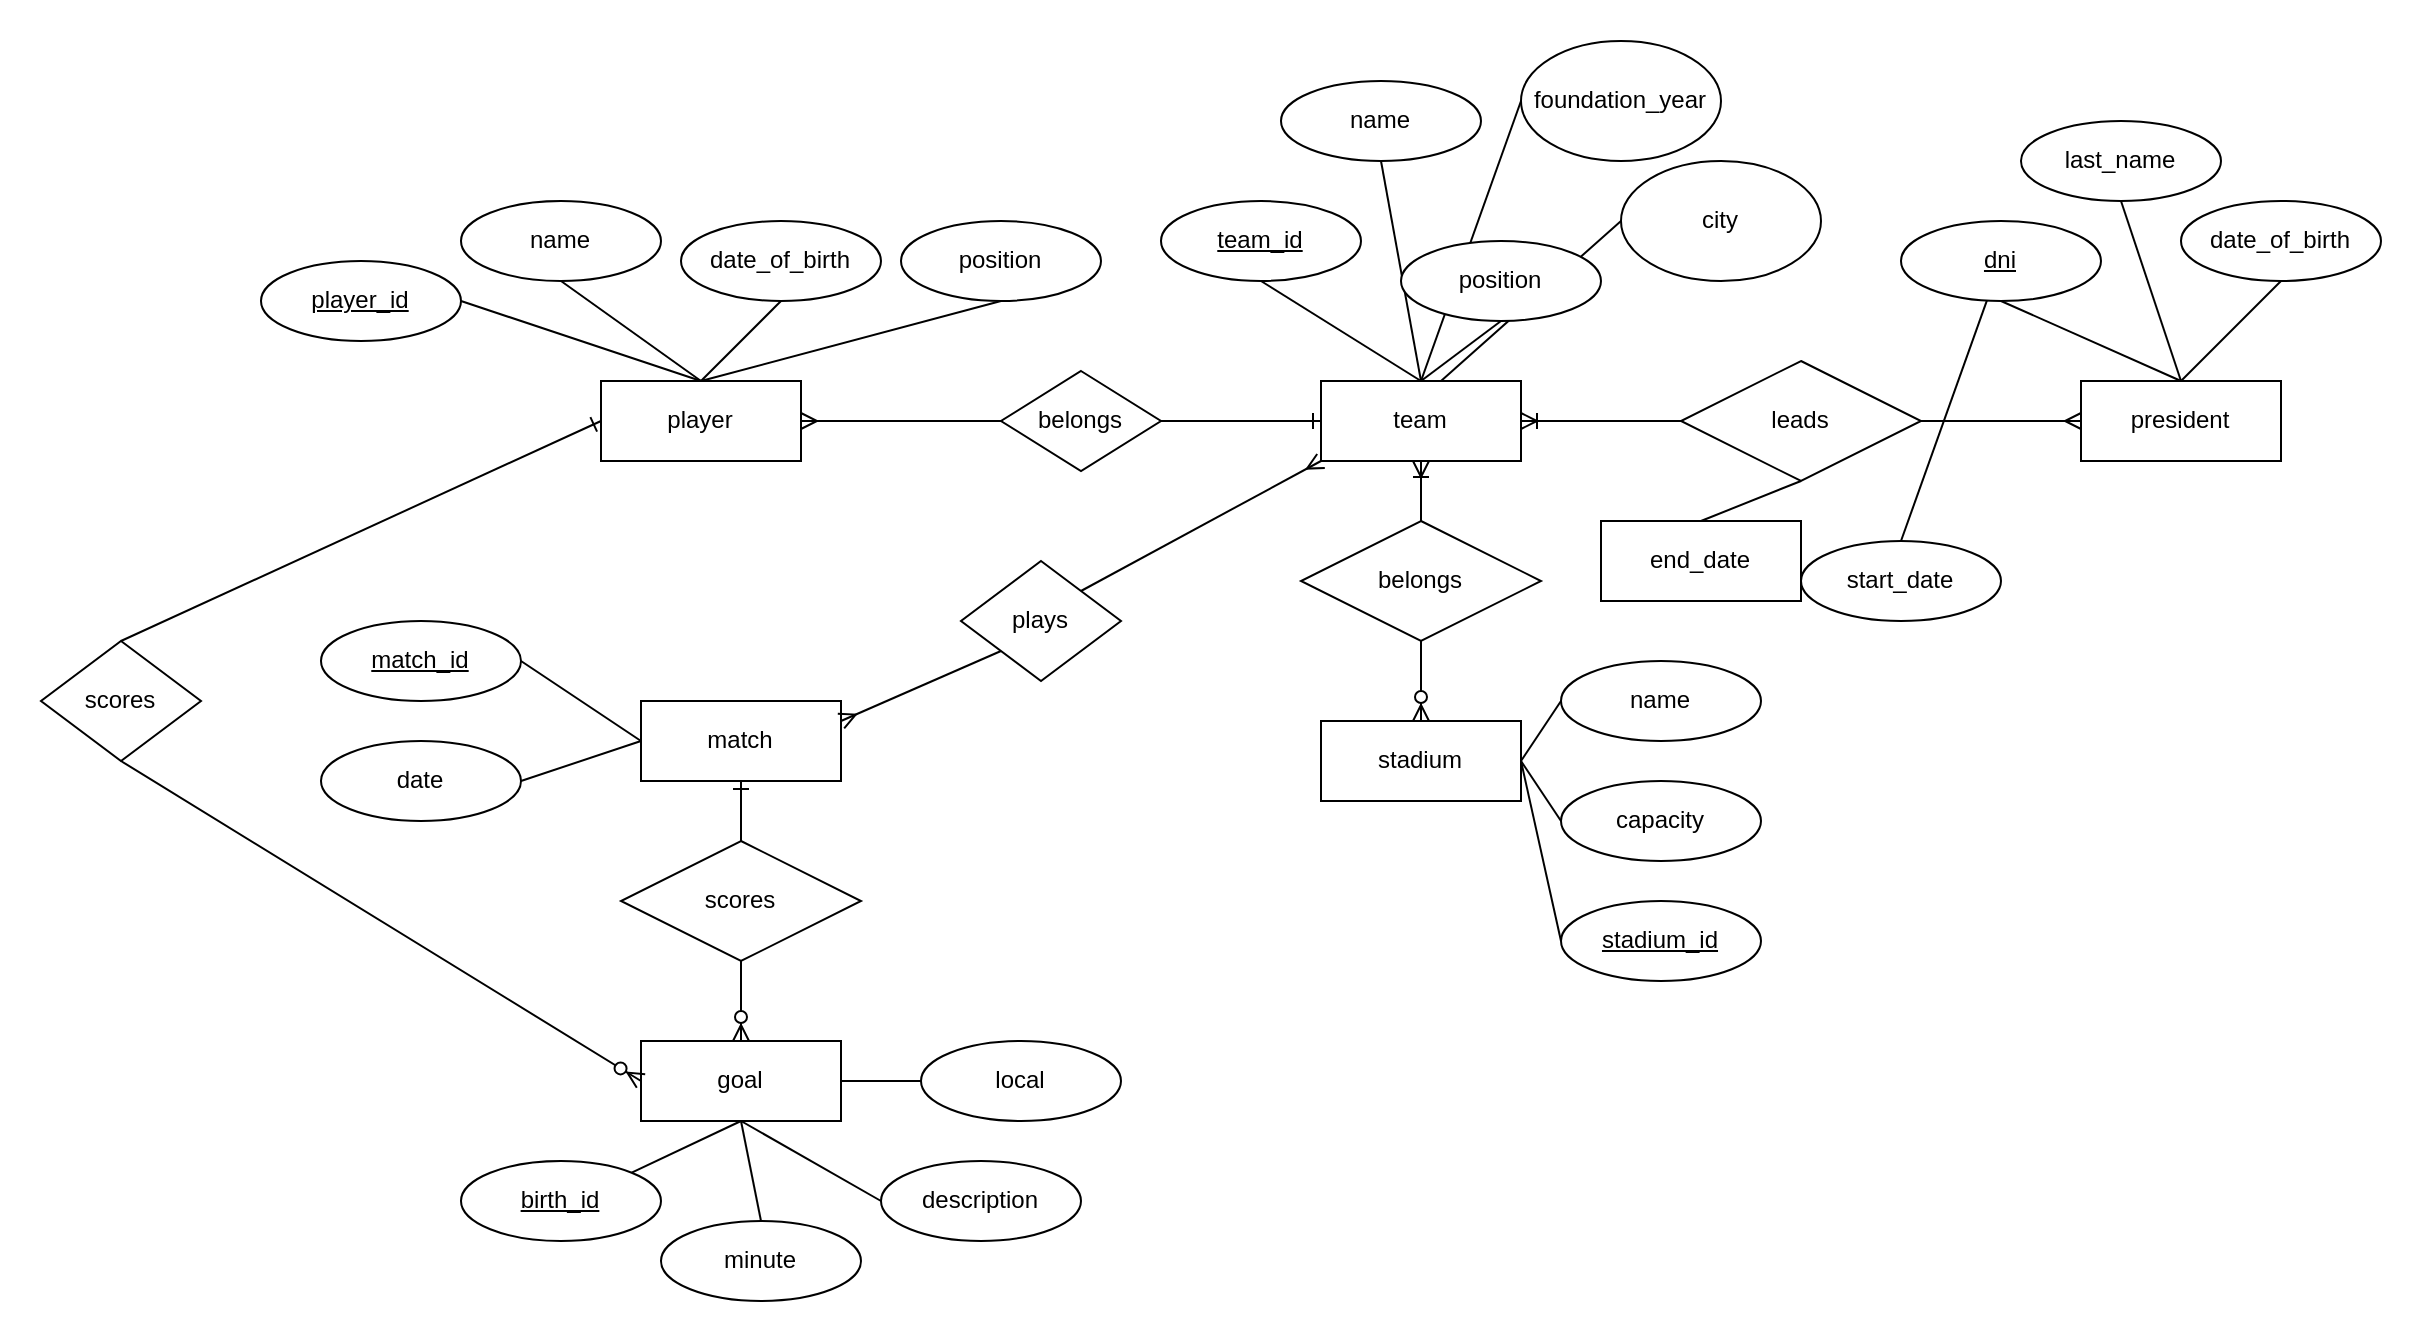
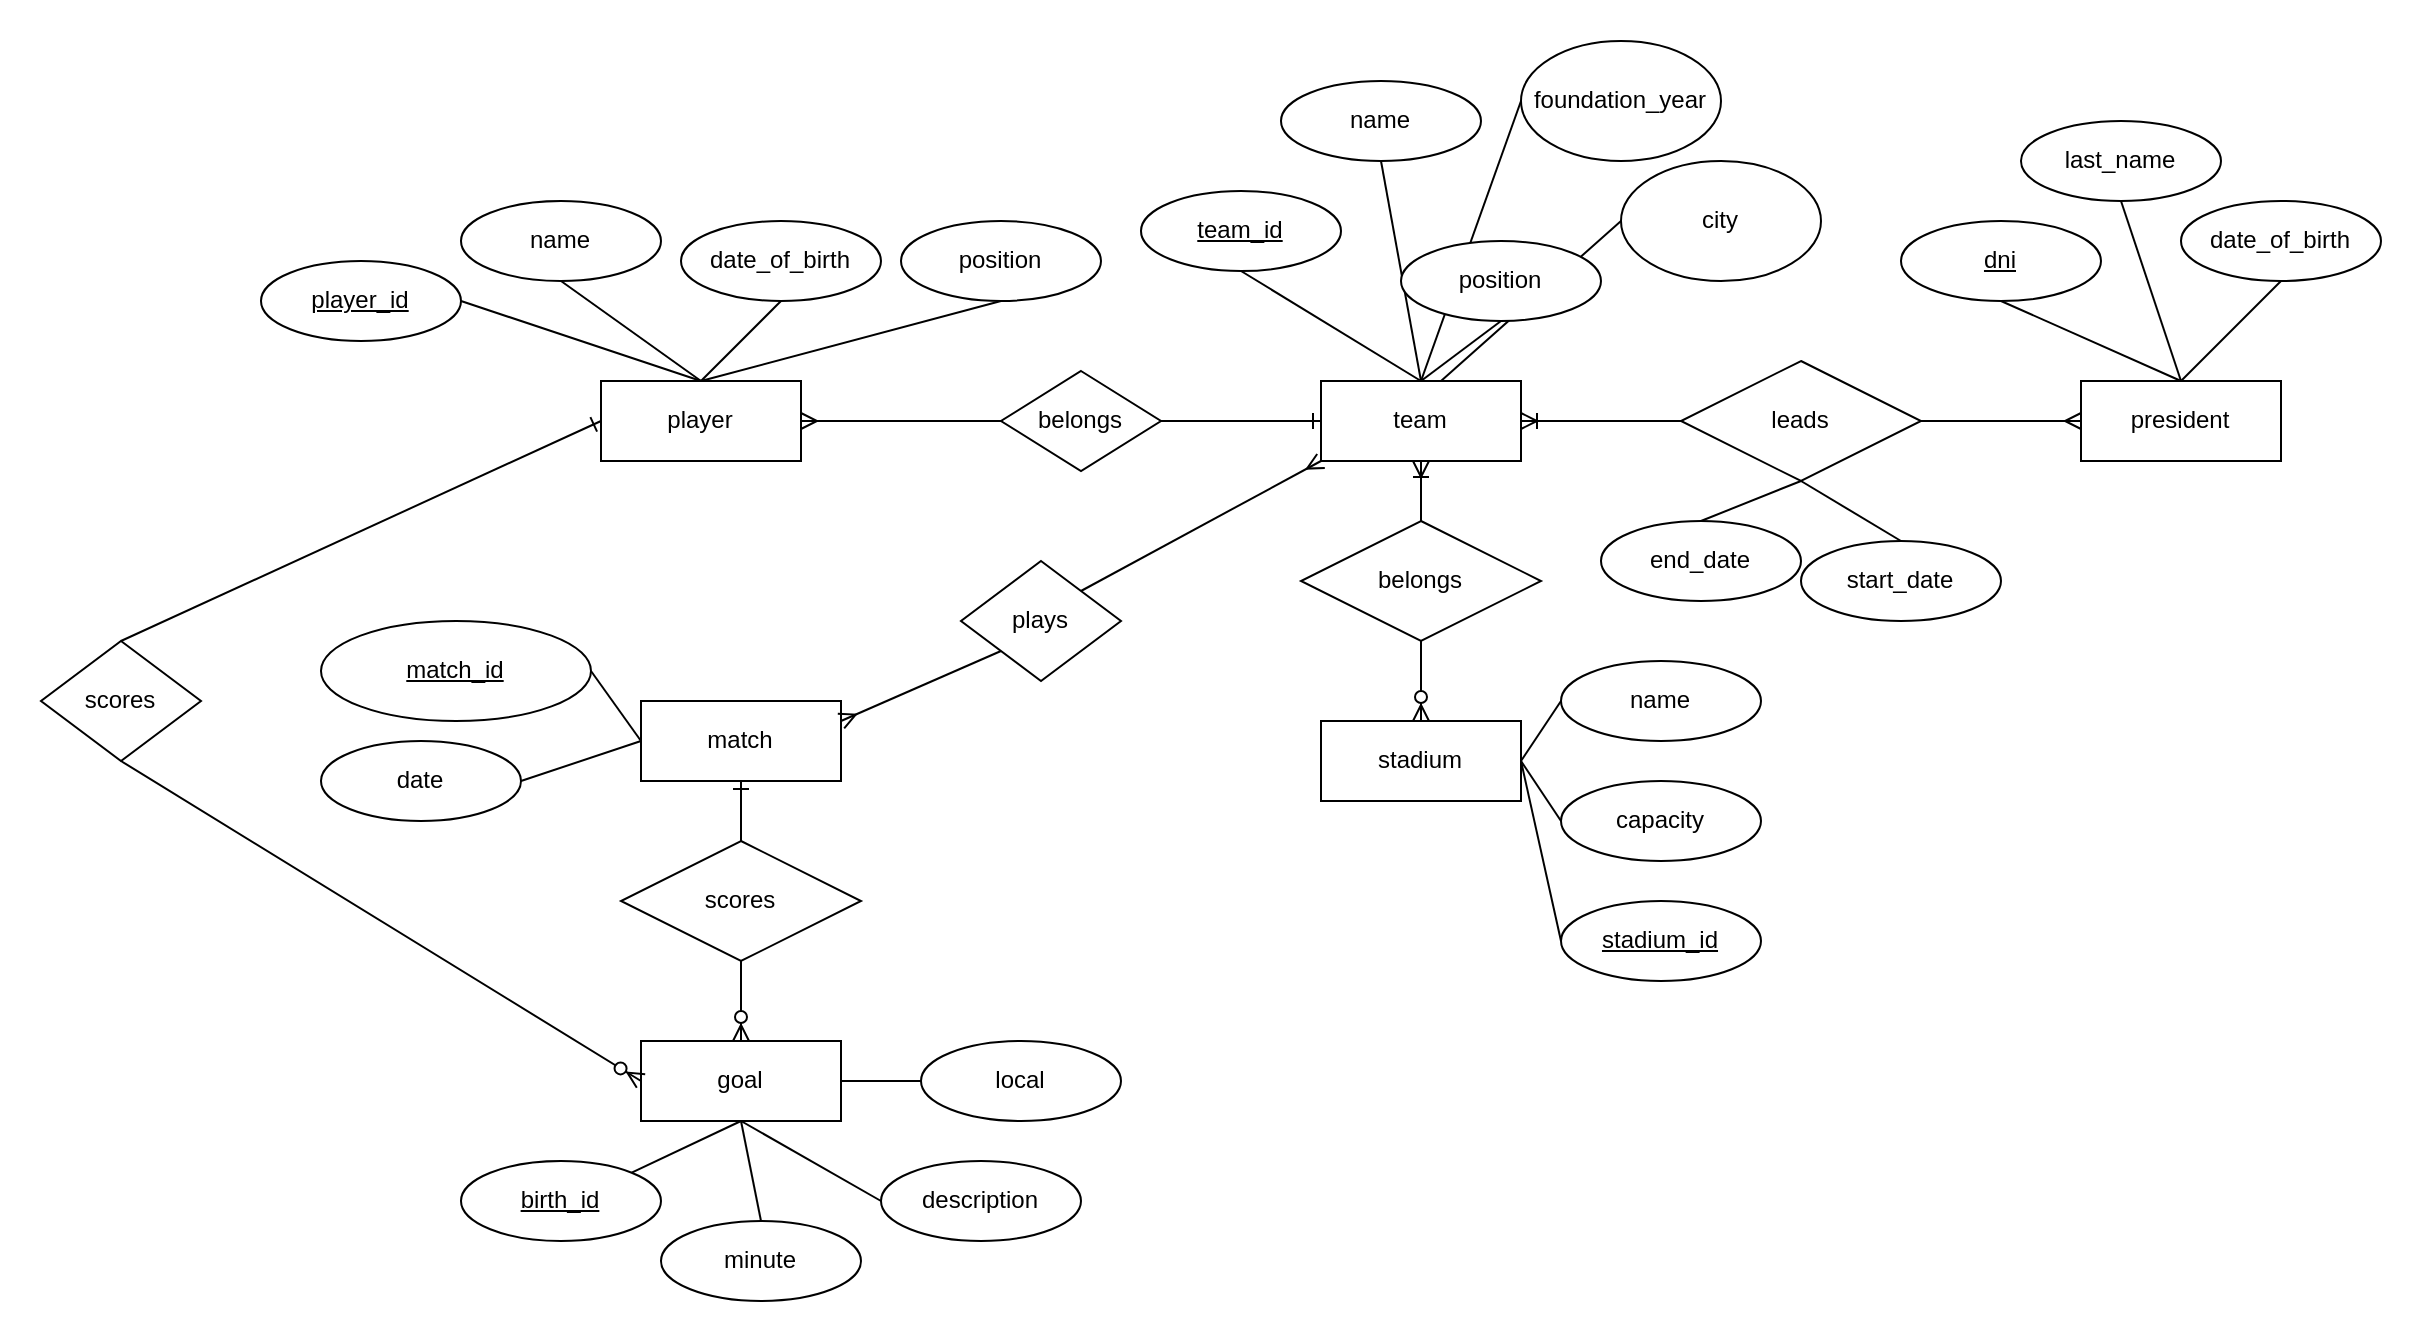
(1261, 241) -> (1241, 231)
(1922, 483) -> (1852, 512)
(1701, 561) -> (1701, 561)
(421, 661) -> (456, 671)
